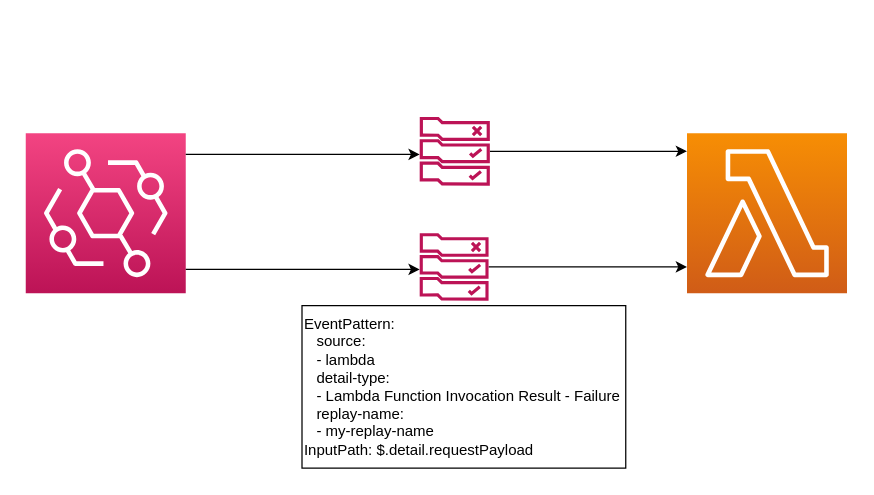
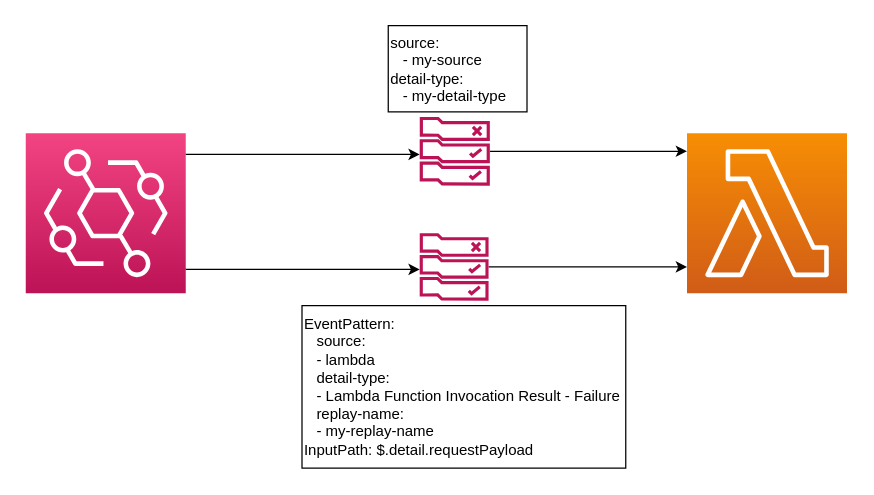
none -> (458, 69)
